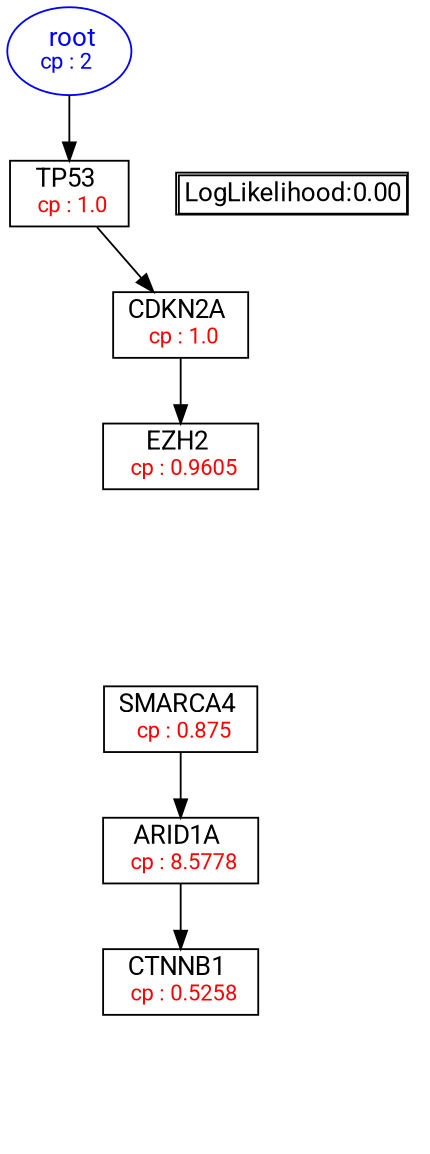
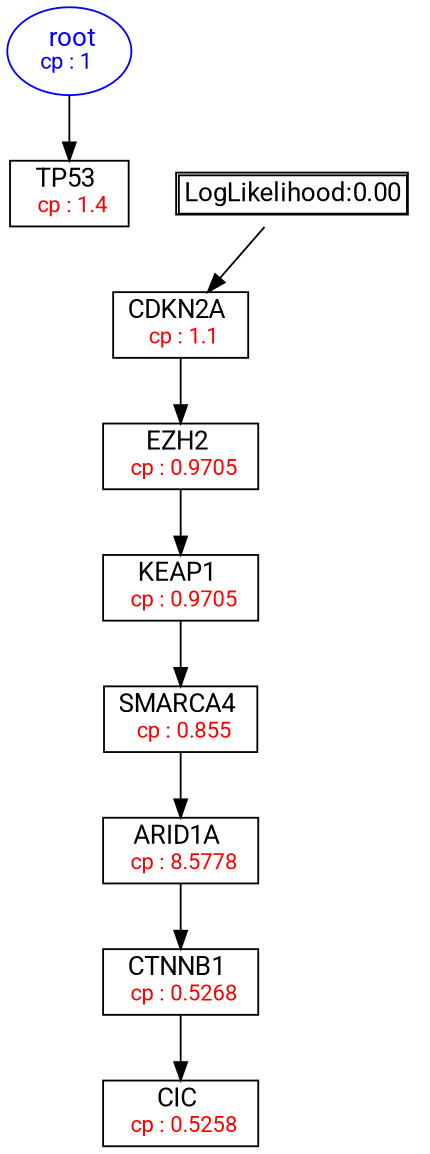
(69, 62) -> (69, 62)
(73, 206) -> (73, 206)
(119, 252) -> (242, 252)
(184, 337) -> (184, 337)
(184, 468) -> (184, 468)
none -> (181, 588)
(184, 731) -> (184, 731)
(184, 994) -> (184, 994)
none -> (181, 1113)
